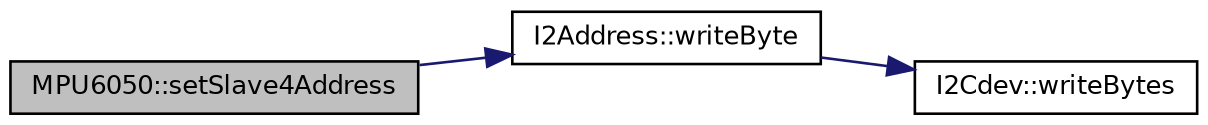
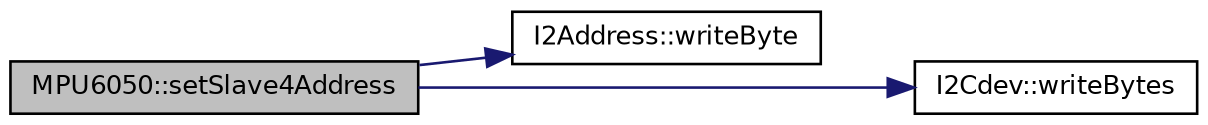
(854, 62) -> (653, 88)
